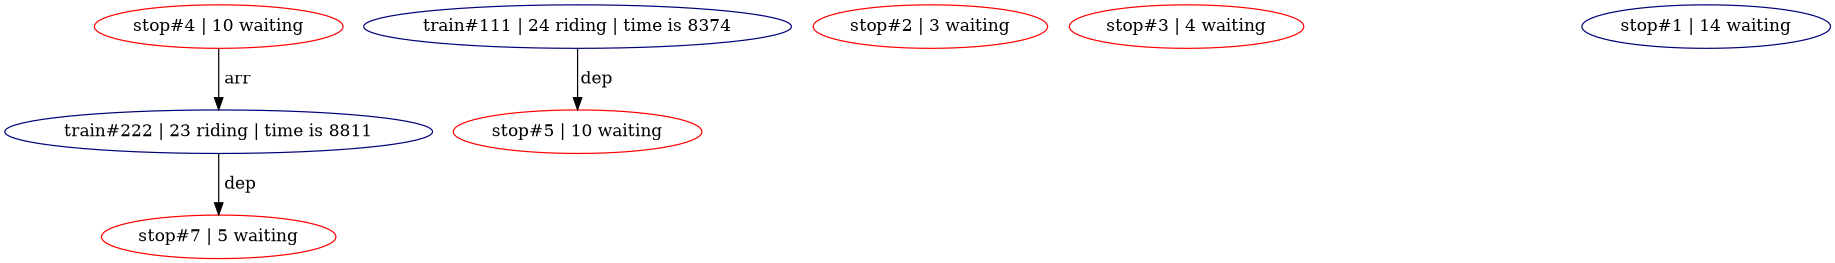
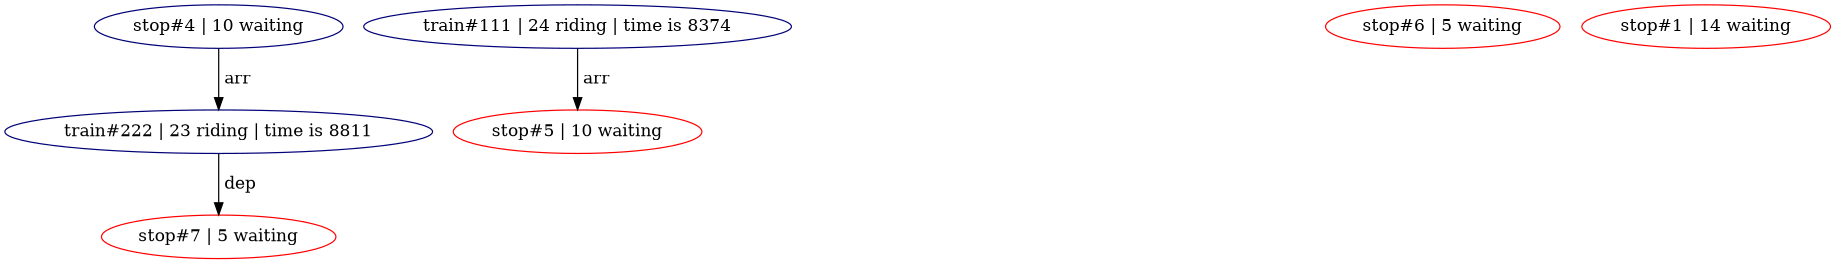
(219, 27) -> (219, 27)
(930, 27) -> none
(1187, 27) -> none
none -> (1443, 27)
(1706, 27) -> (1706, 27)
(594, 79) -> (594, 79)
